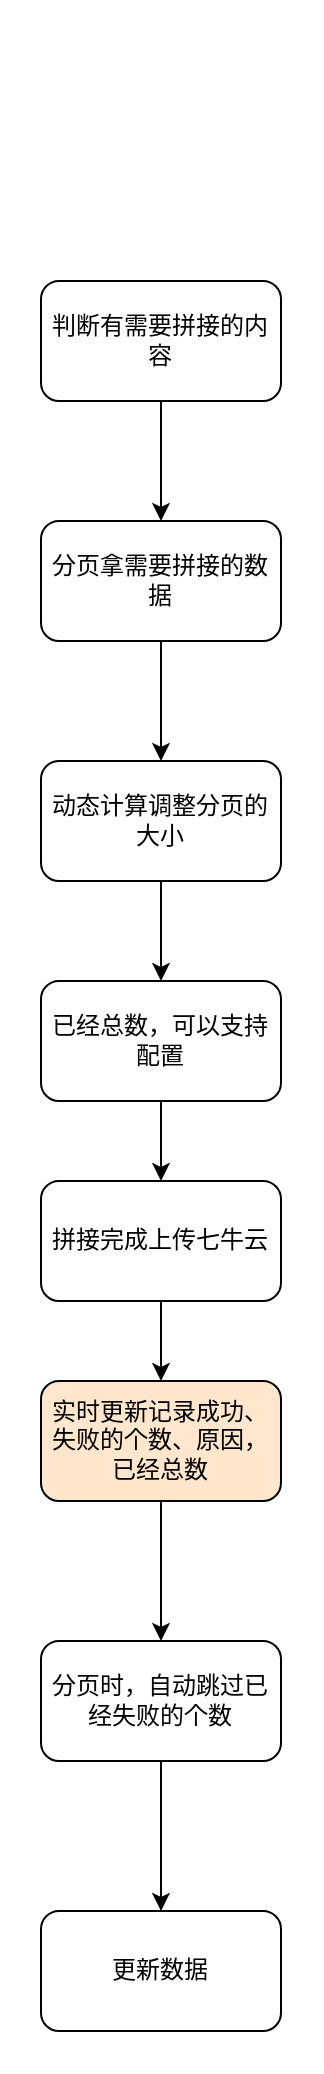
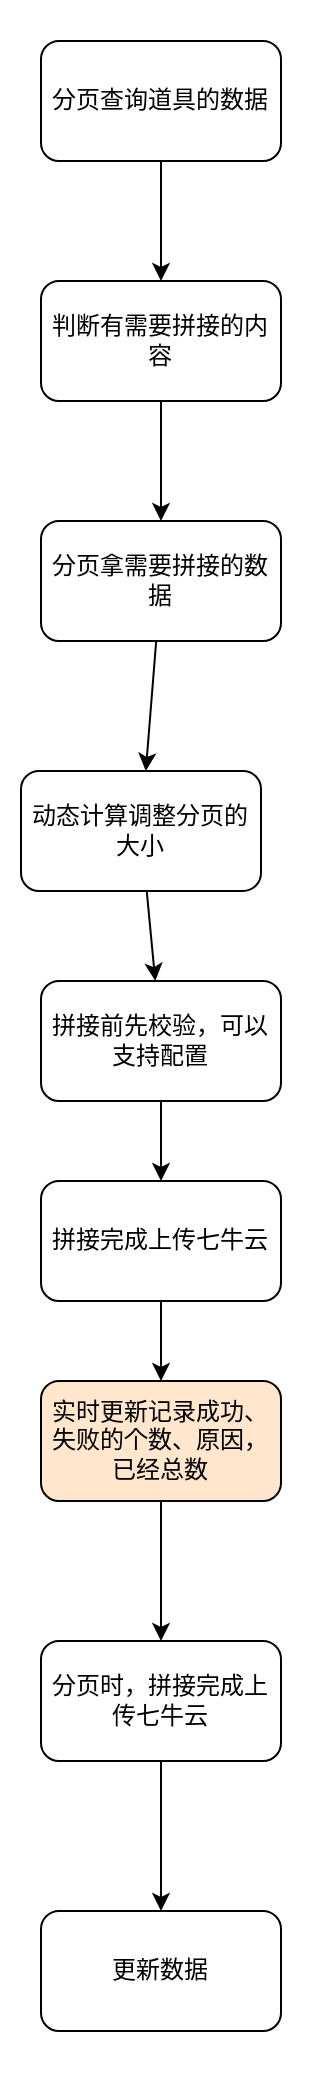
none -> (161, 101)
none -> (161, 214)
(161, 821) -> (141, 831)
(161, 1041) -> (161, 1041)
(161, 1701) -> (161, 1701)
